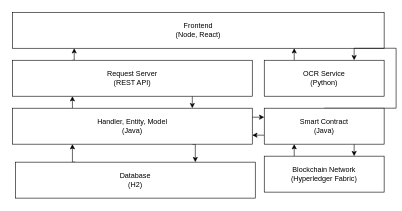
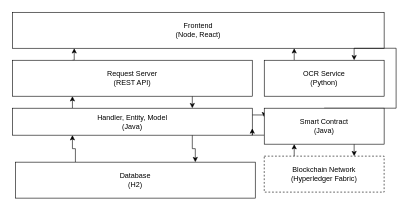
(132, 126) -> (132, 122)
(324, 174) -> (324, 174)
